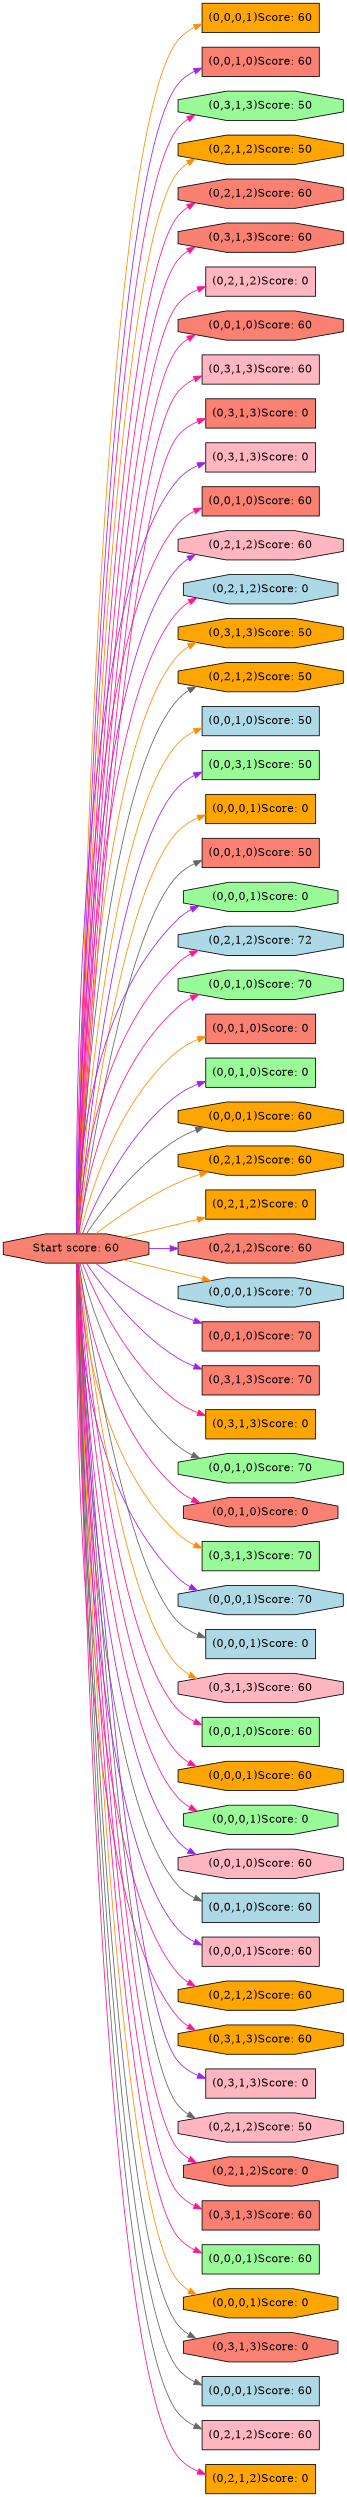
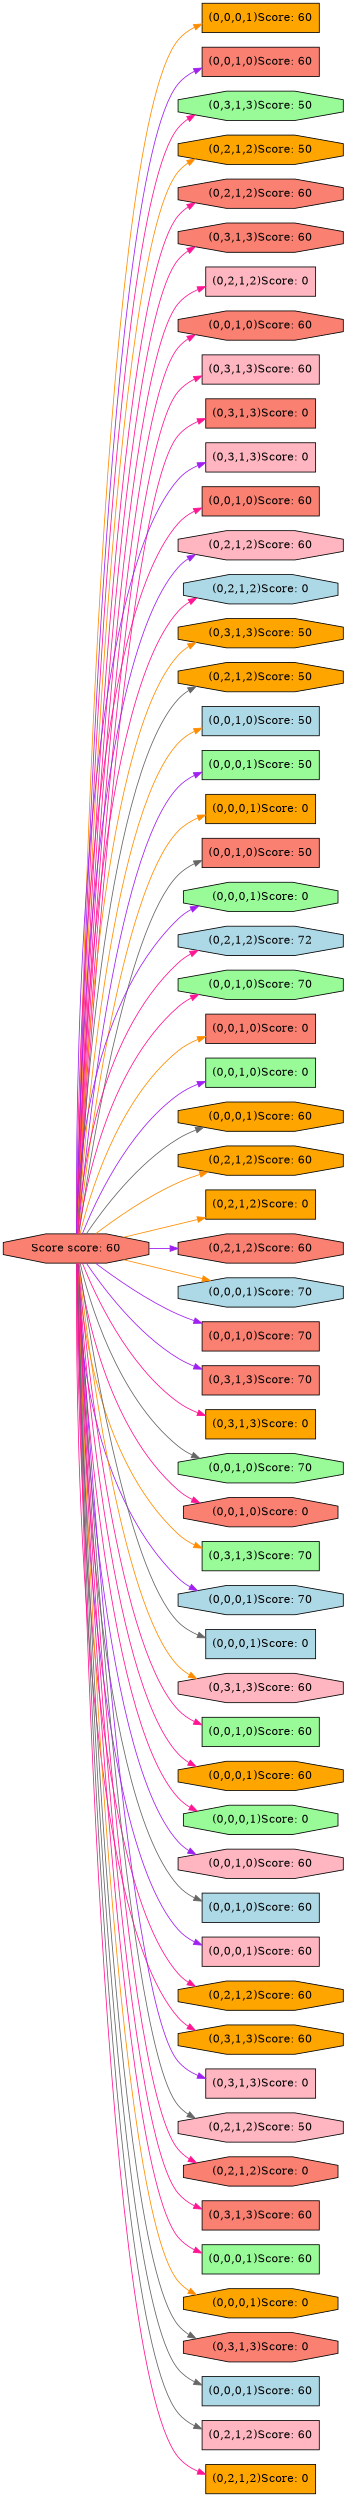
(261, 765) -> (261, 765)
(76, 1249) -> (76, 1249)
